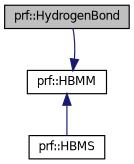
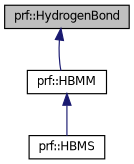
(75, 44) -> (59, 55)
